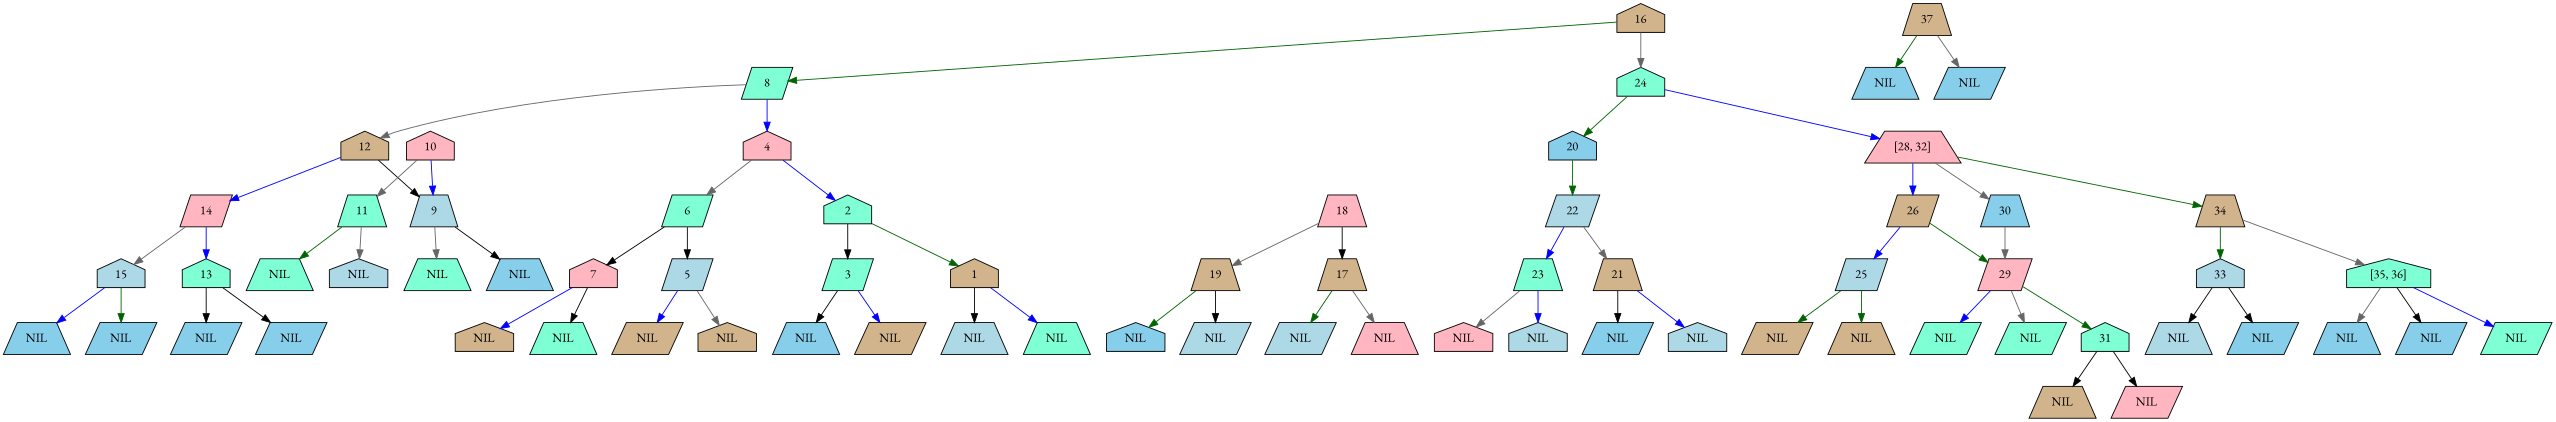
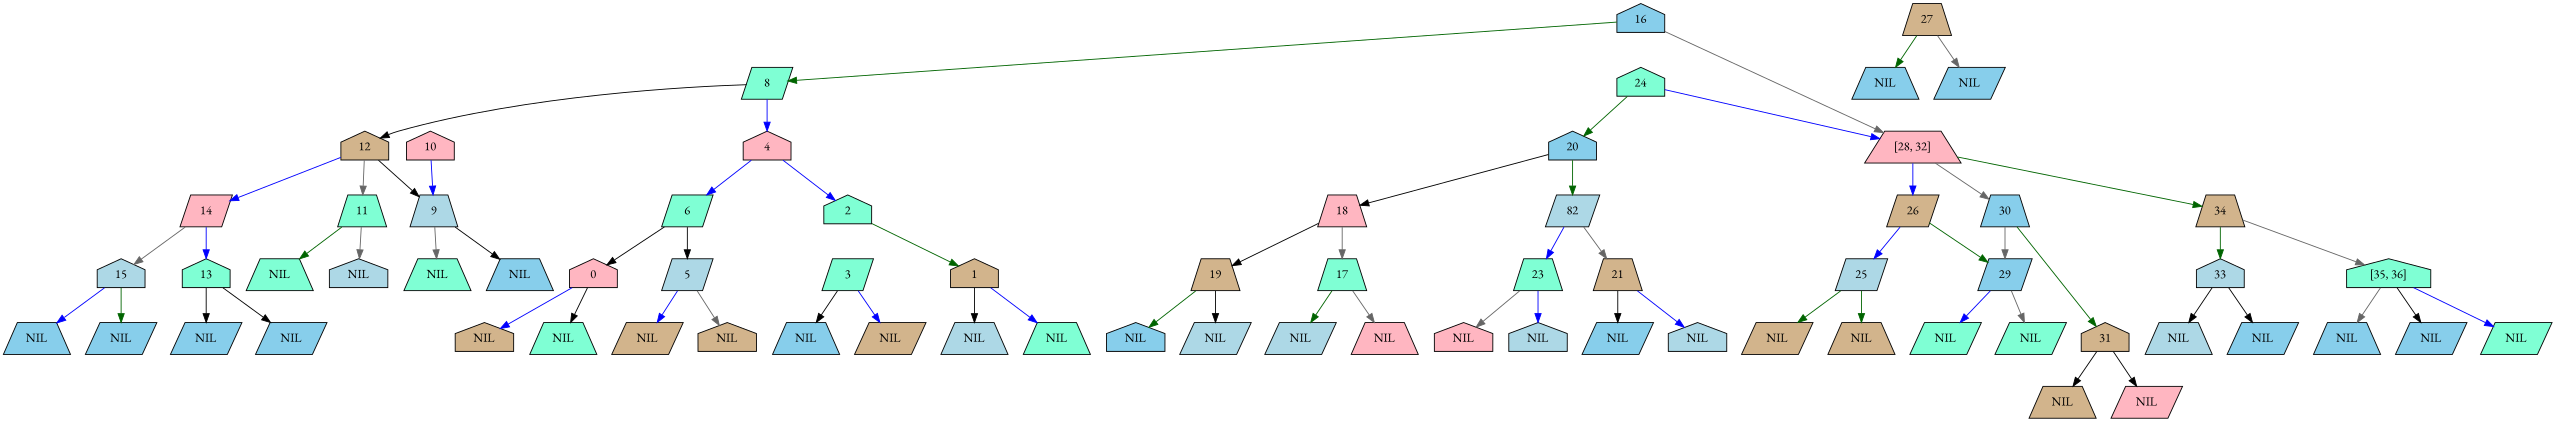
(1641, 19) -> (1641, 19)
(1927, 19) -> (1927, 19)
(1641, 45) -> (1770, 80)
(566, 99) -> (566, 99)
(402, 174) -> (364, 173)
(733, 175) -> (733, 175)
none -> (1458, 179)
(1573, 211) -> (1573, 211)
(848, 237) -> none
(1342, 238) -> (1342, 238)
(1279, 243) -> (1279, 243)
(593, 275) -> (593, 275)
(1342, 275) -> (1342, 275)
(2005, 275) -> (2005, 275)
(2053, 305) -> (2054, 273)
(2105, 338) -> (2105, 338)
